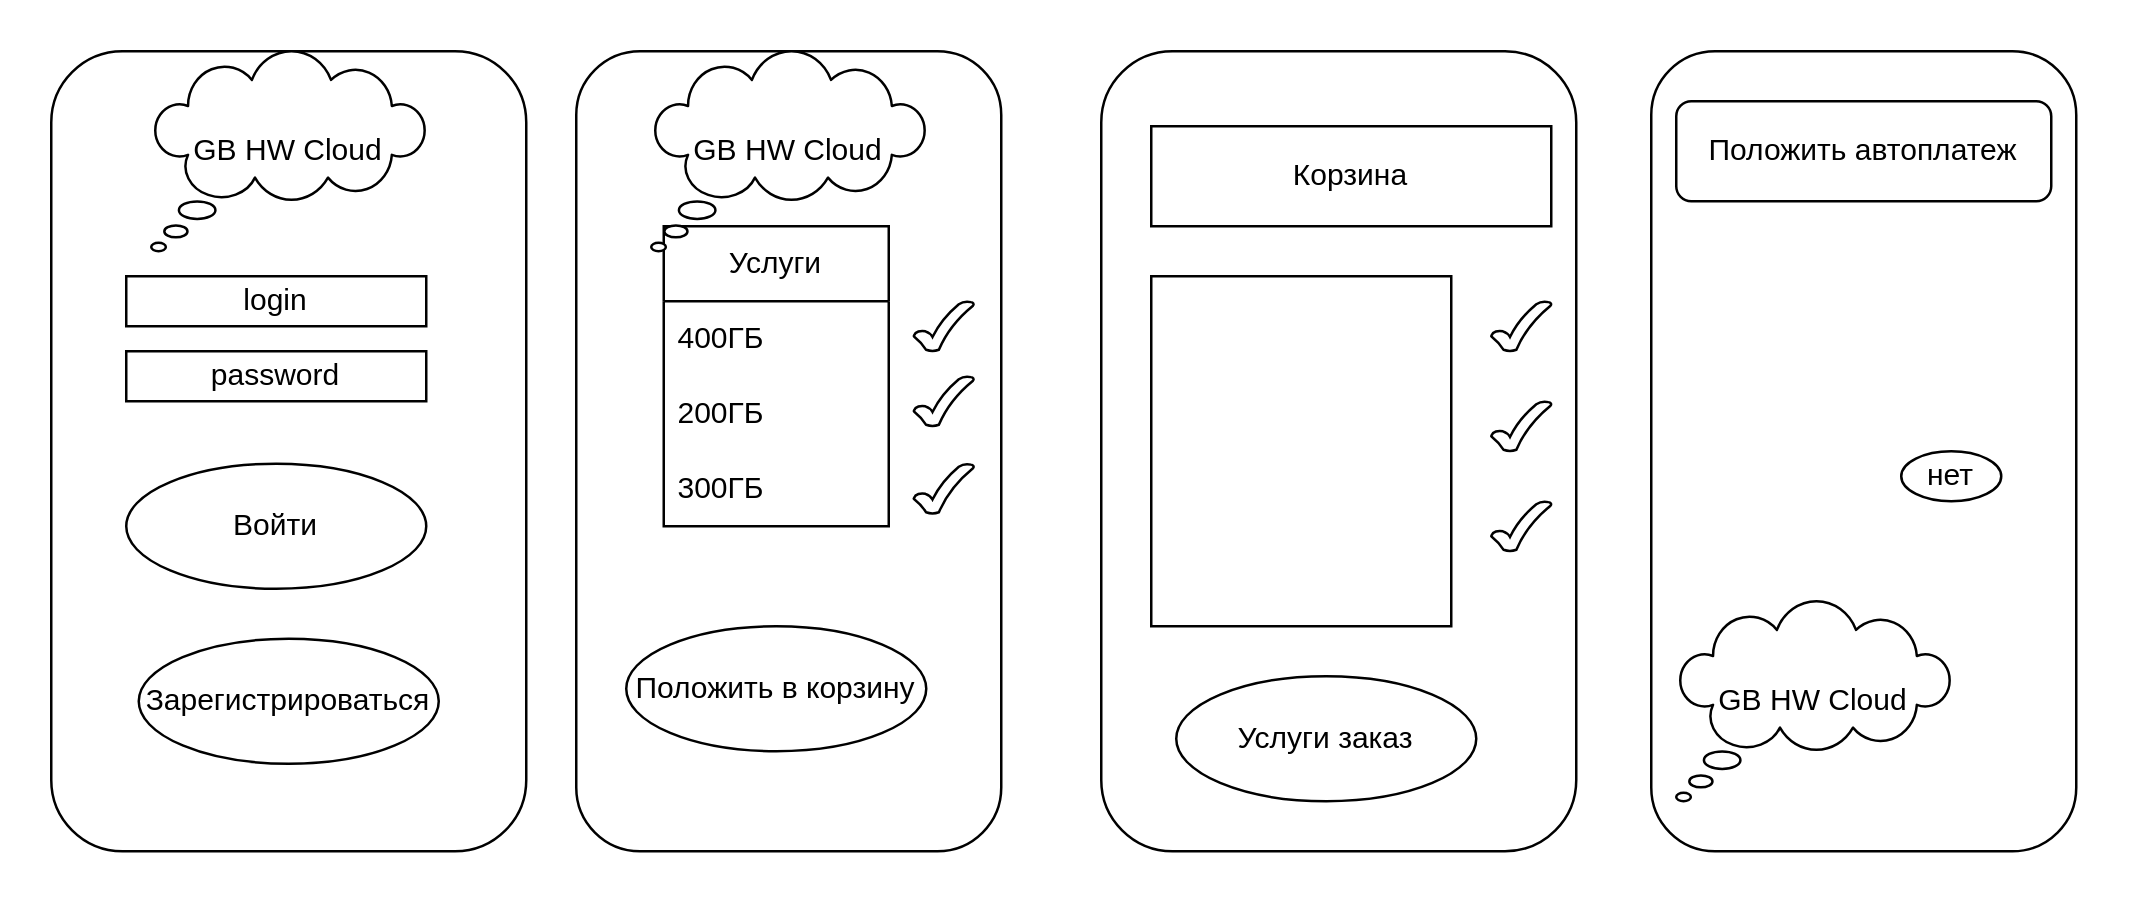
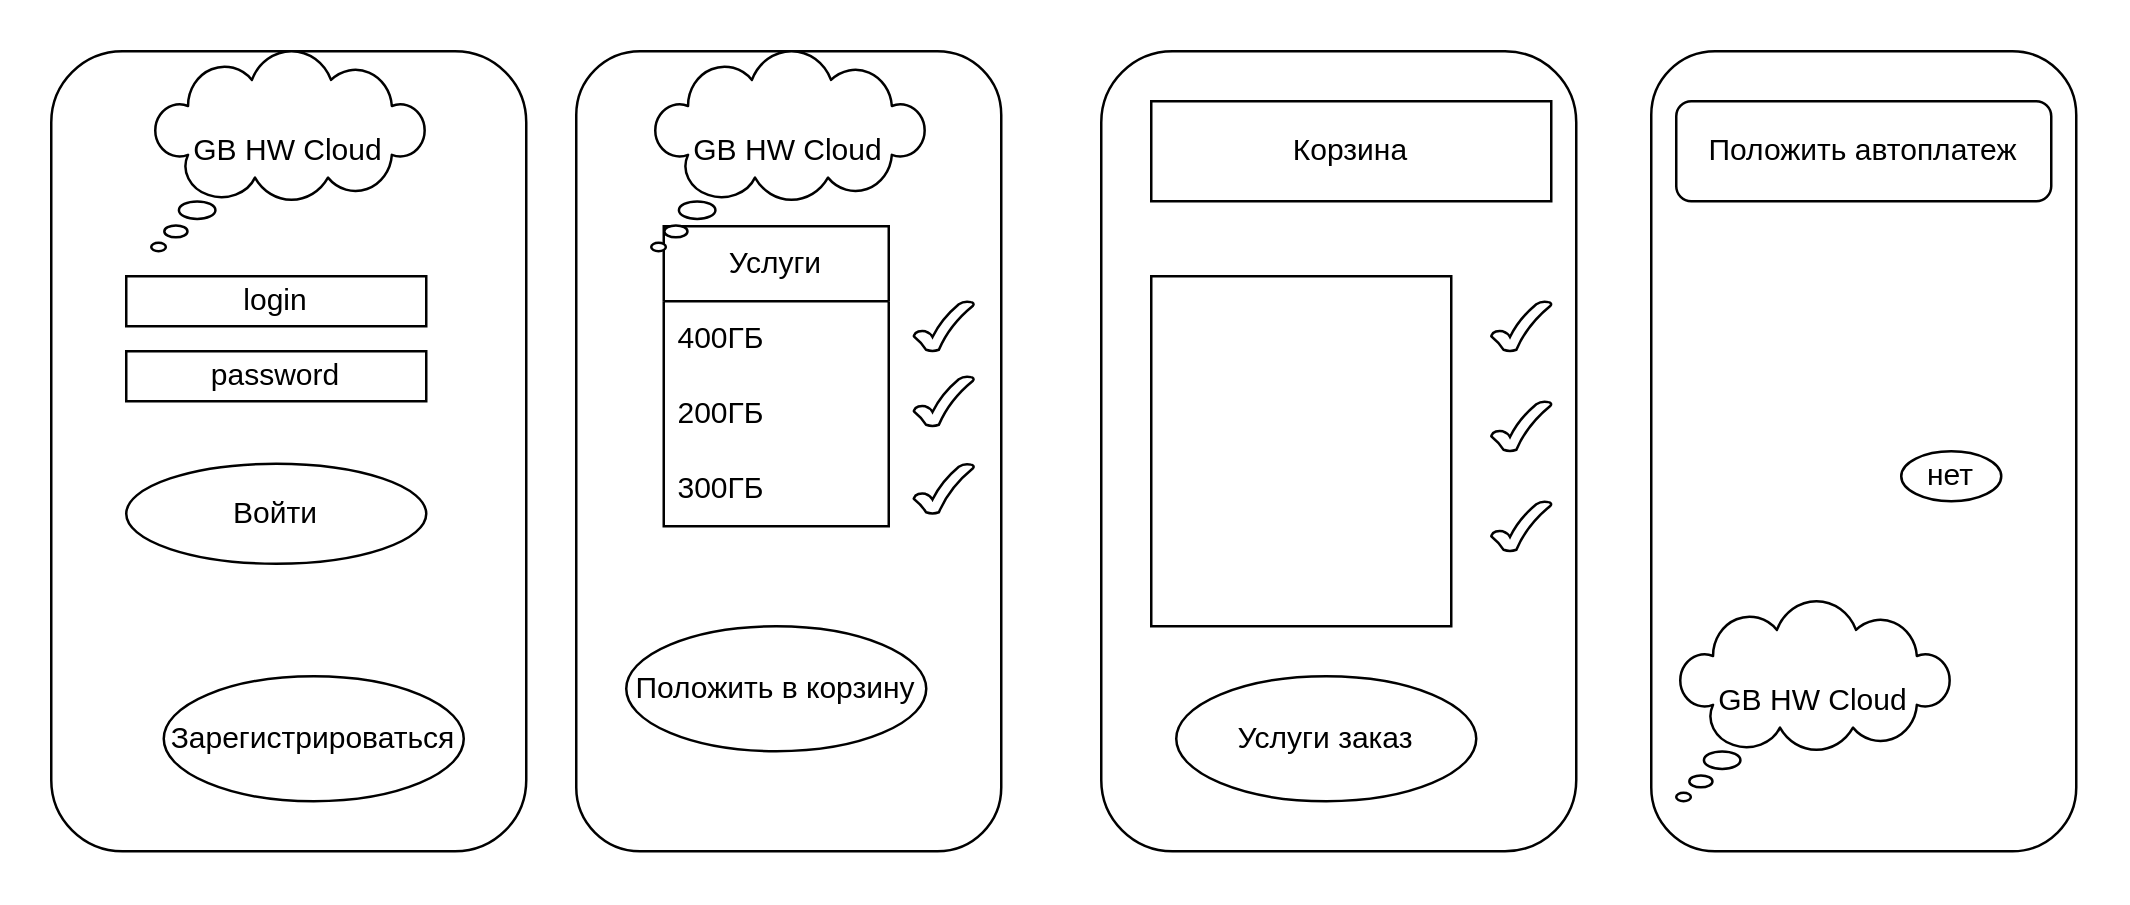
(1351, 176) -> (1351, 151)
(276, 526) -> (276, 514)
(289, 701) -> (314, 739)
